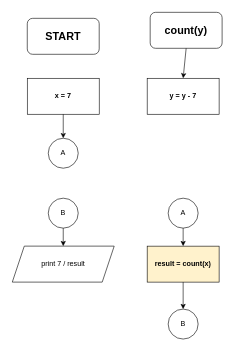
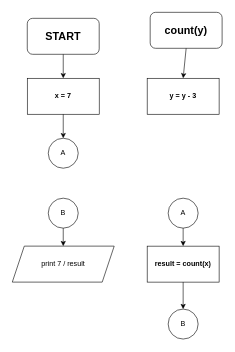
none -> (63, 72)
(183, 96) -> (183, 96)
(183, 264) -> (183, 264)
